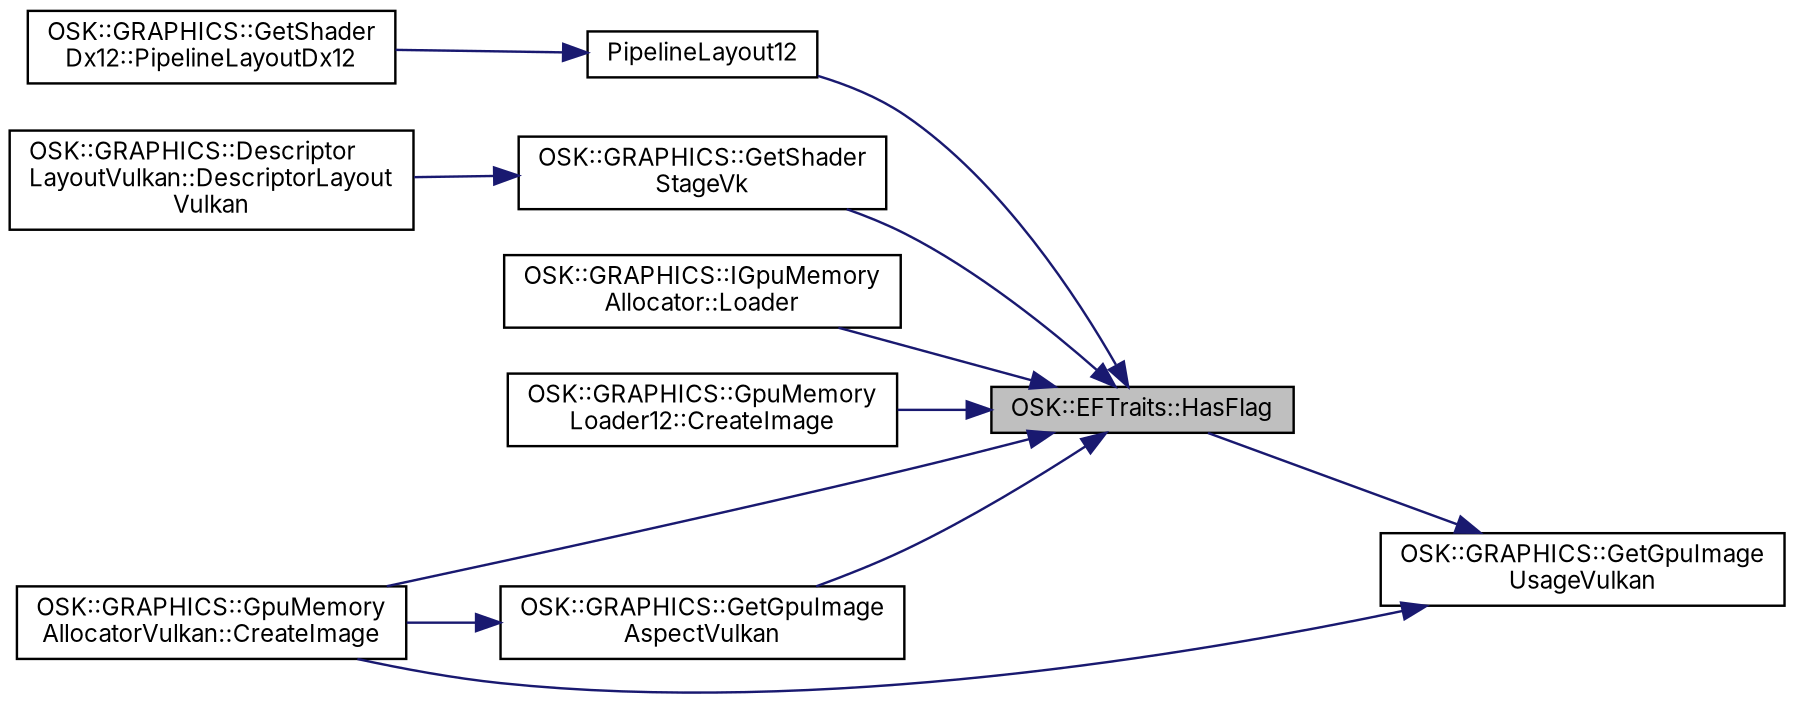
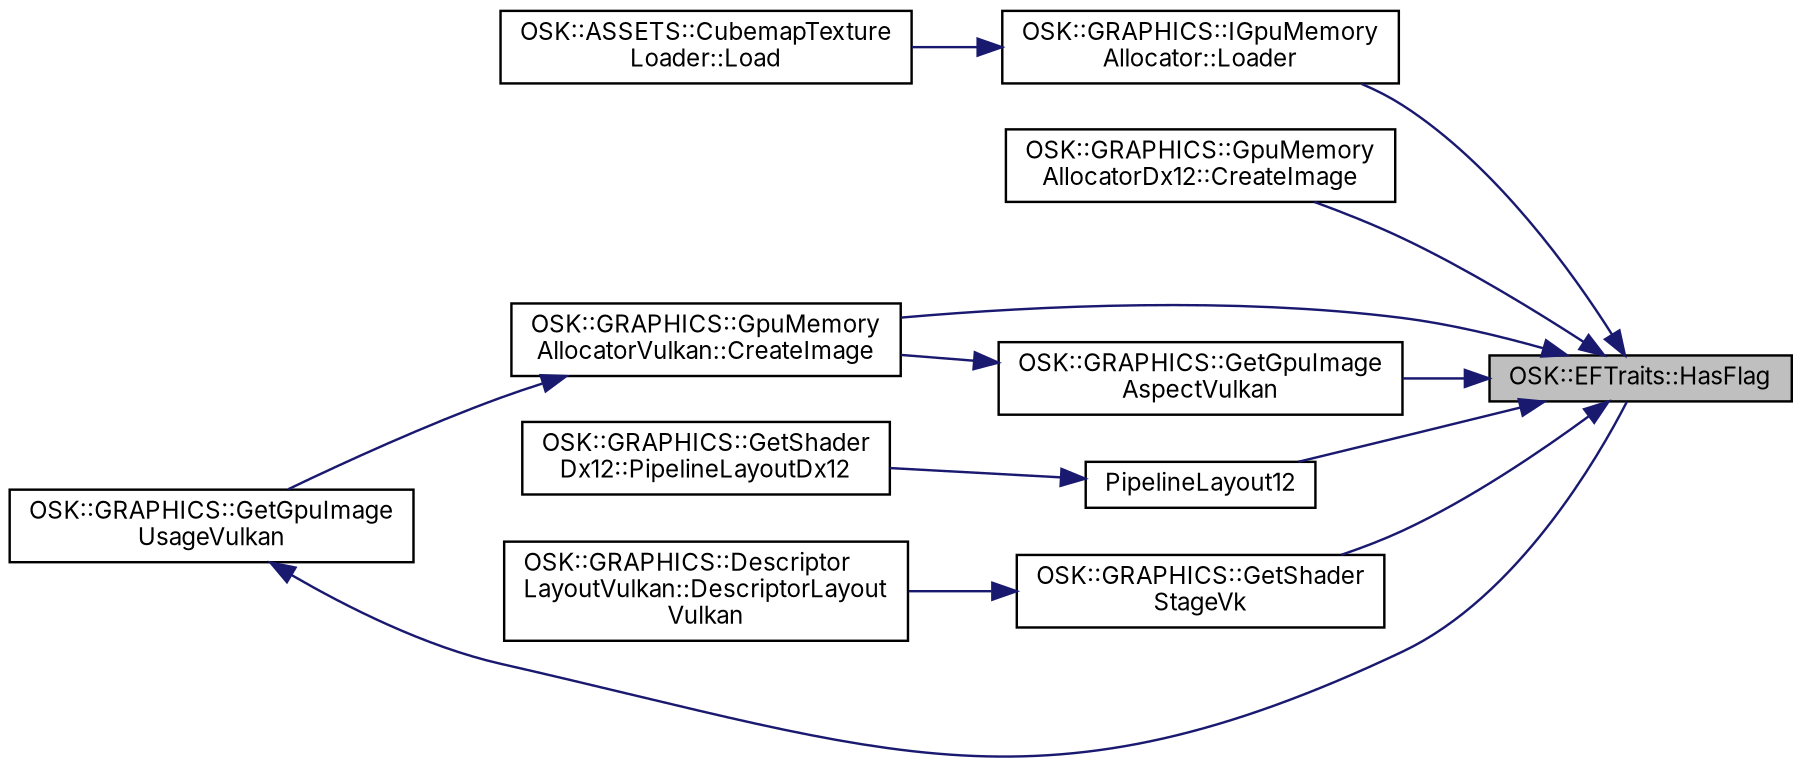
none -> (706, 47)
(702, 410) -> (1201, 166)
(881, 686) -> (414, 432)
